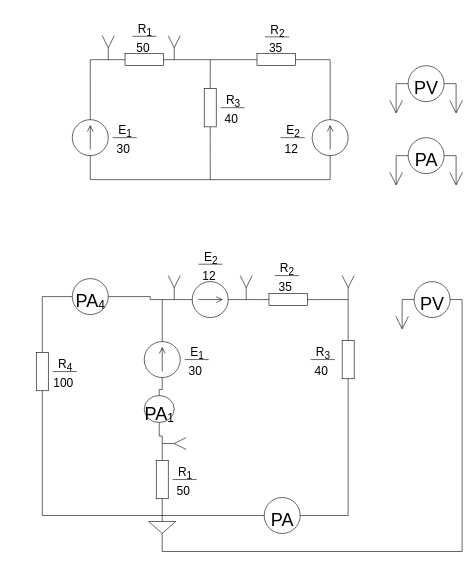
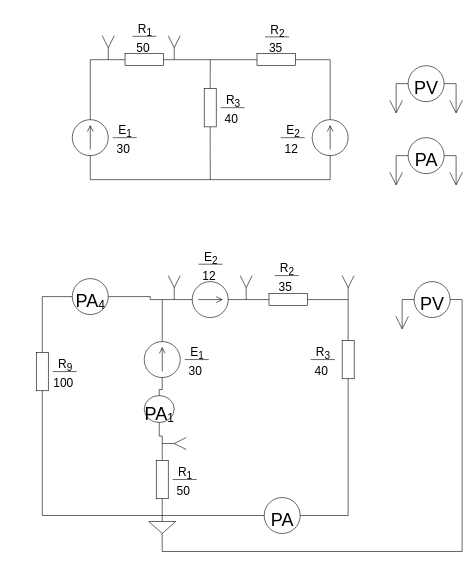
(65, 363) -> (65, 363)
